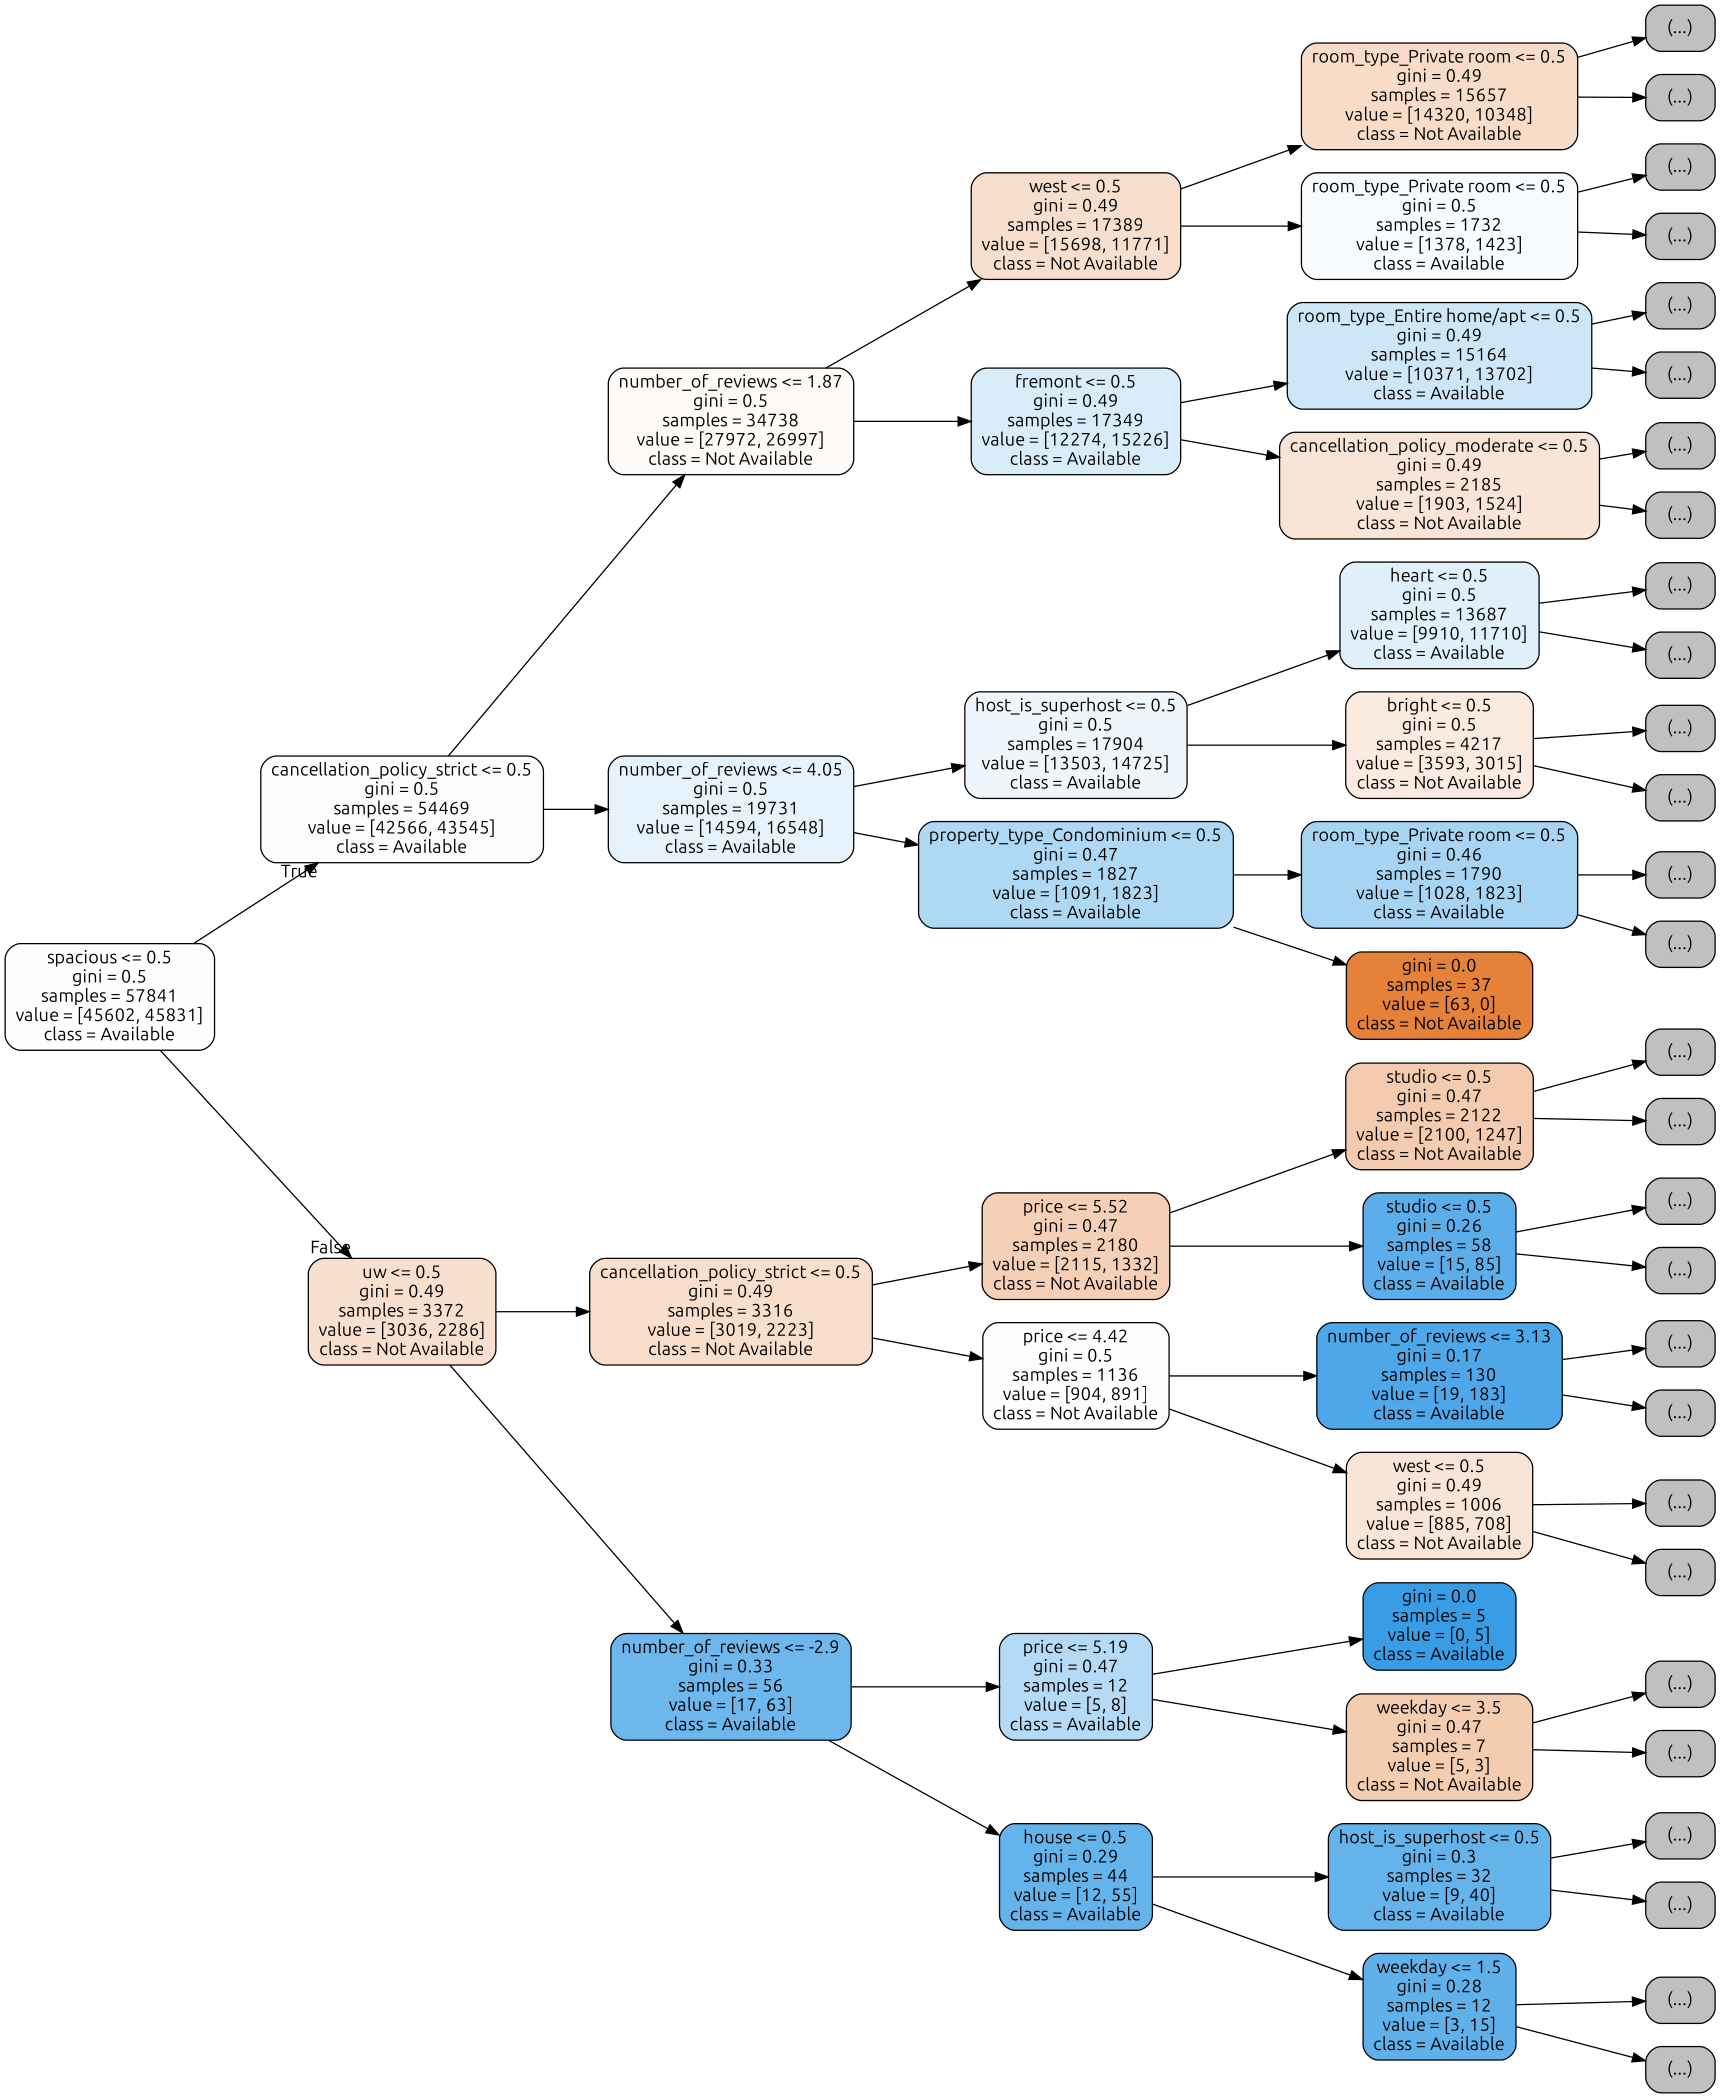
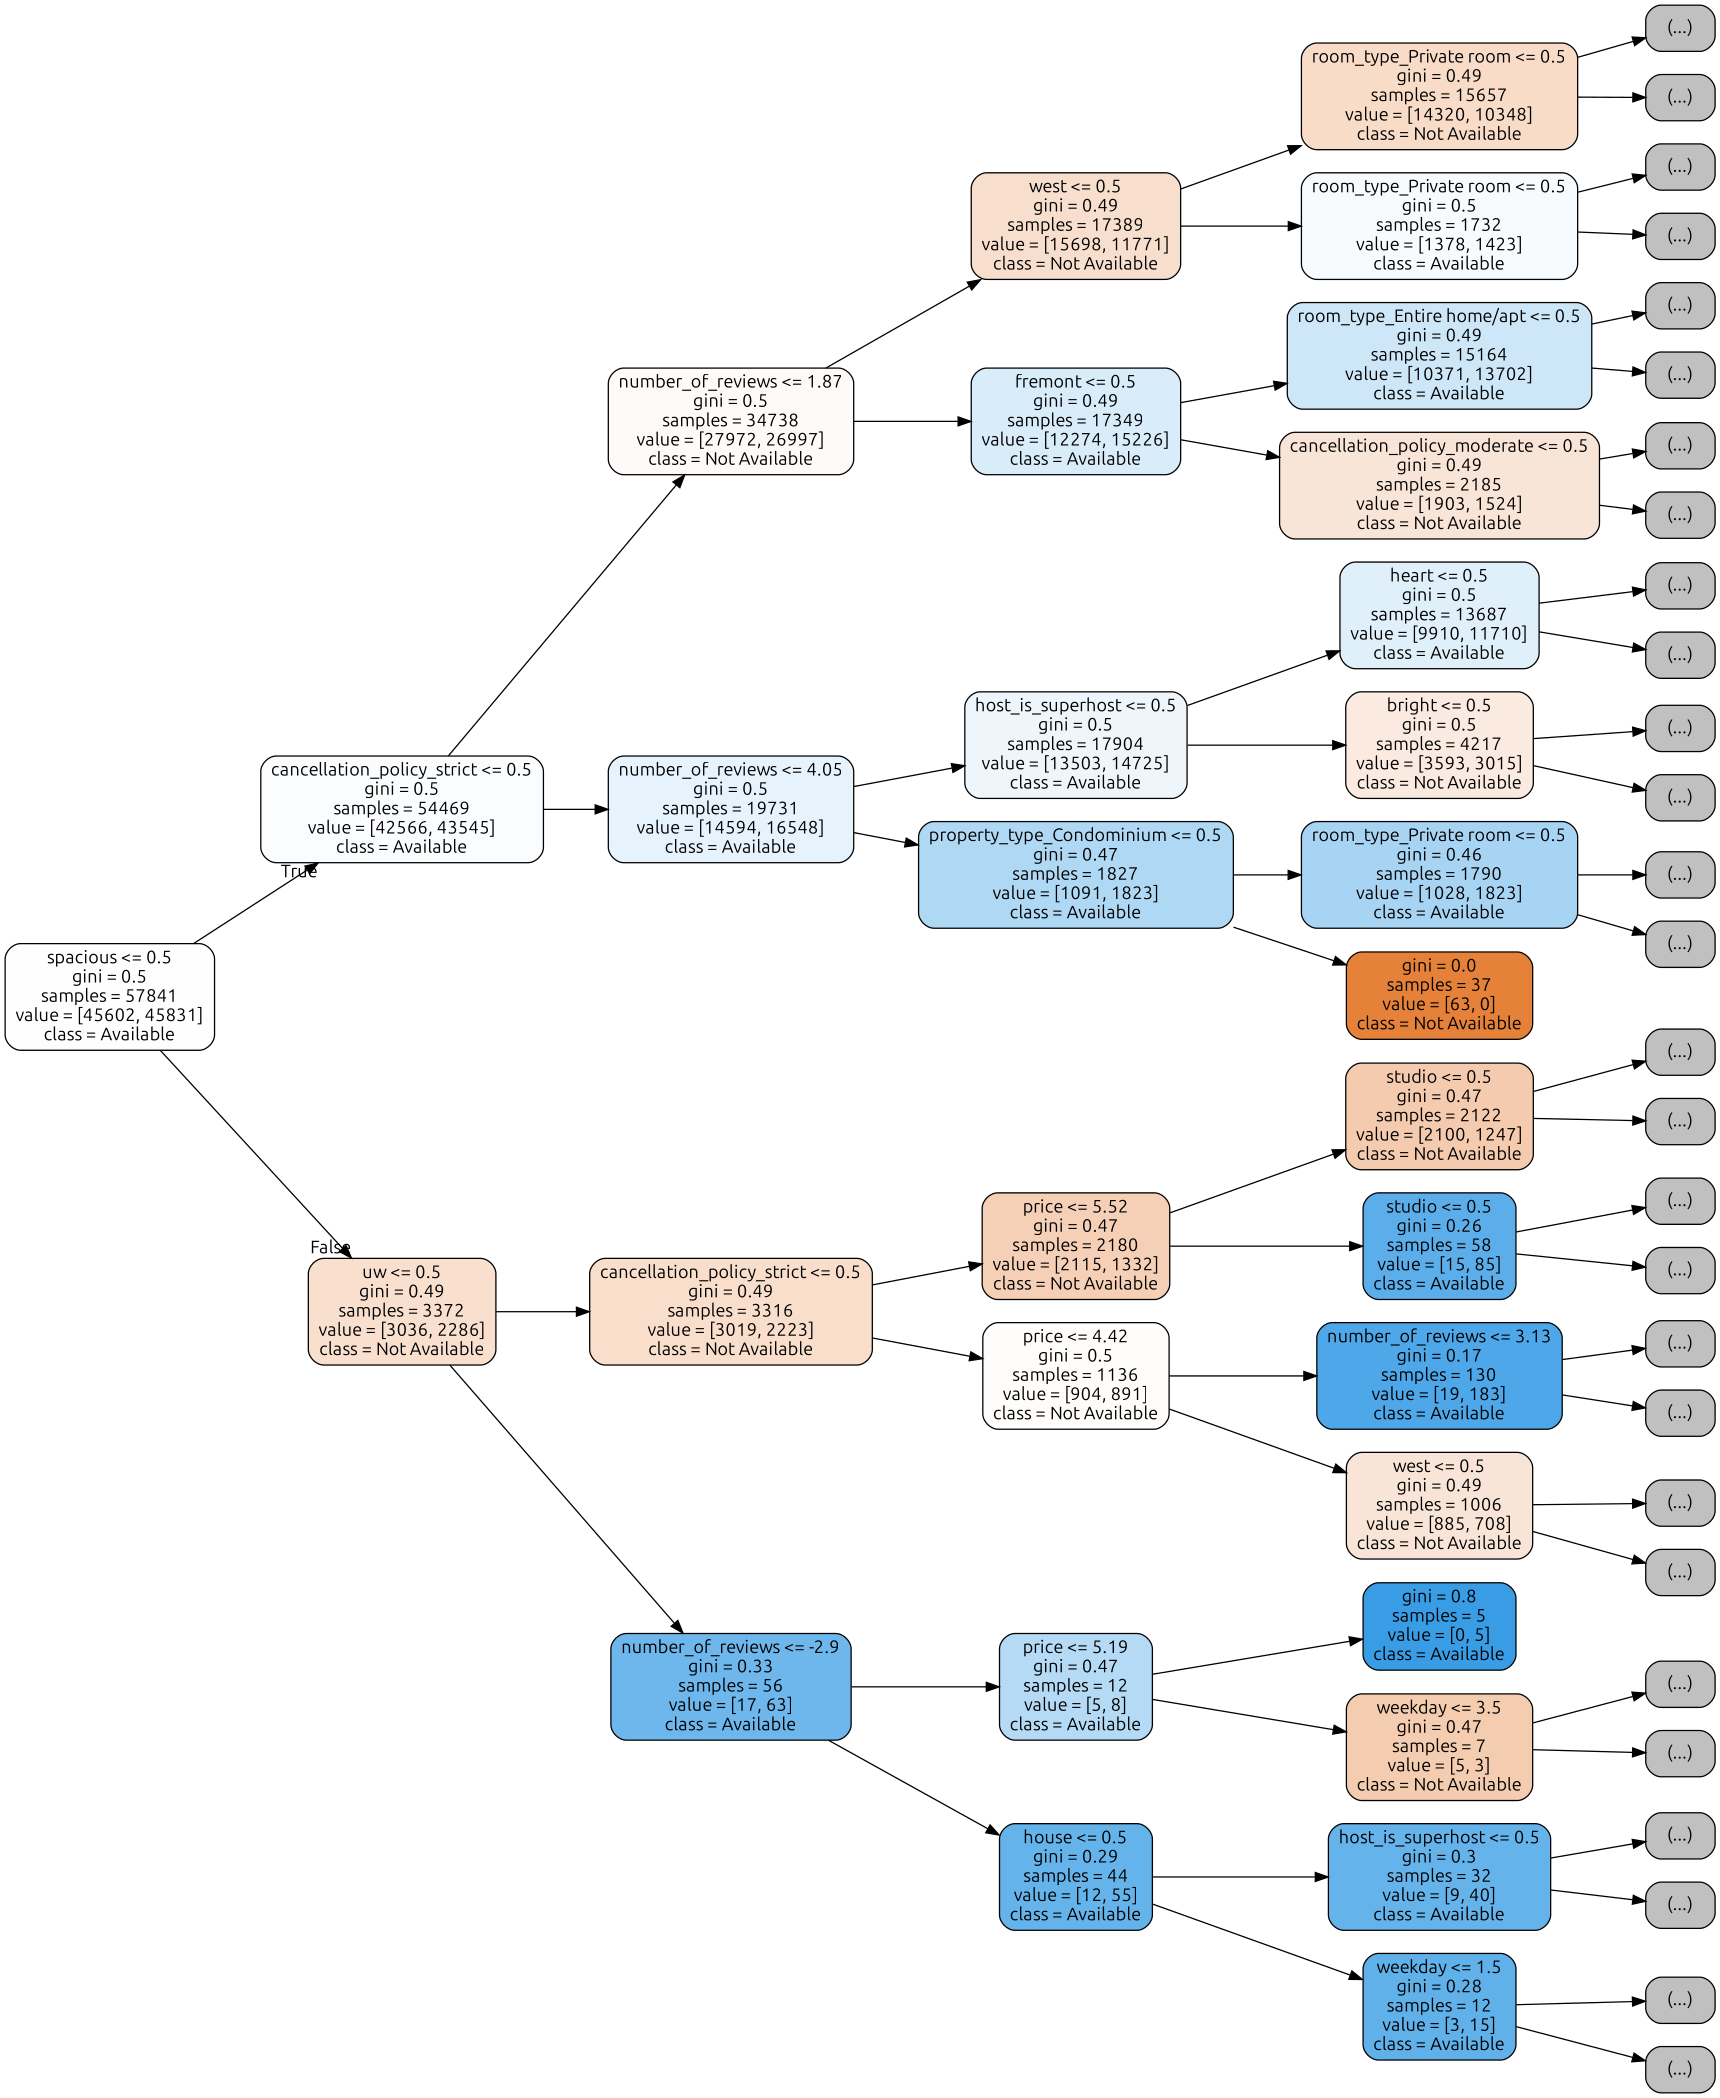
(1440, 1626) -> (1440, 1626)
